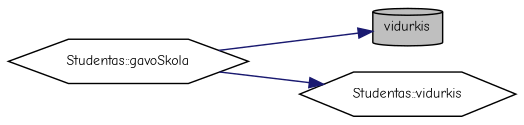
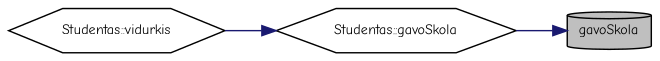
(408, 27) -> (609, 31)
(264, 77) -> (243, 31)
